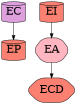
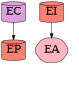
(52, 90) -> none
